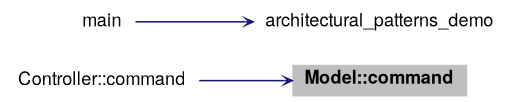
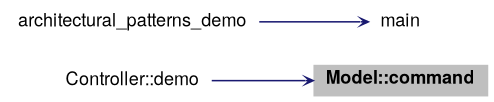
(190, 22) -> (310, 22)
(102, 81) -> (133, 81)
